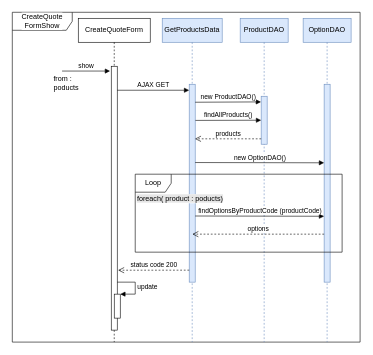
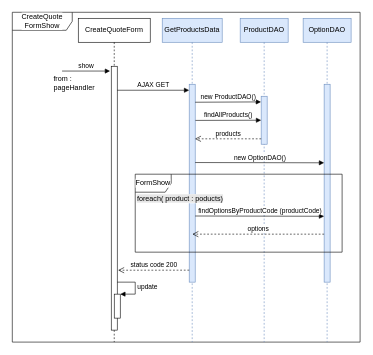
(68, 83) -> (75, 83)
(153, 183) -> (153, 183)
